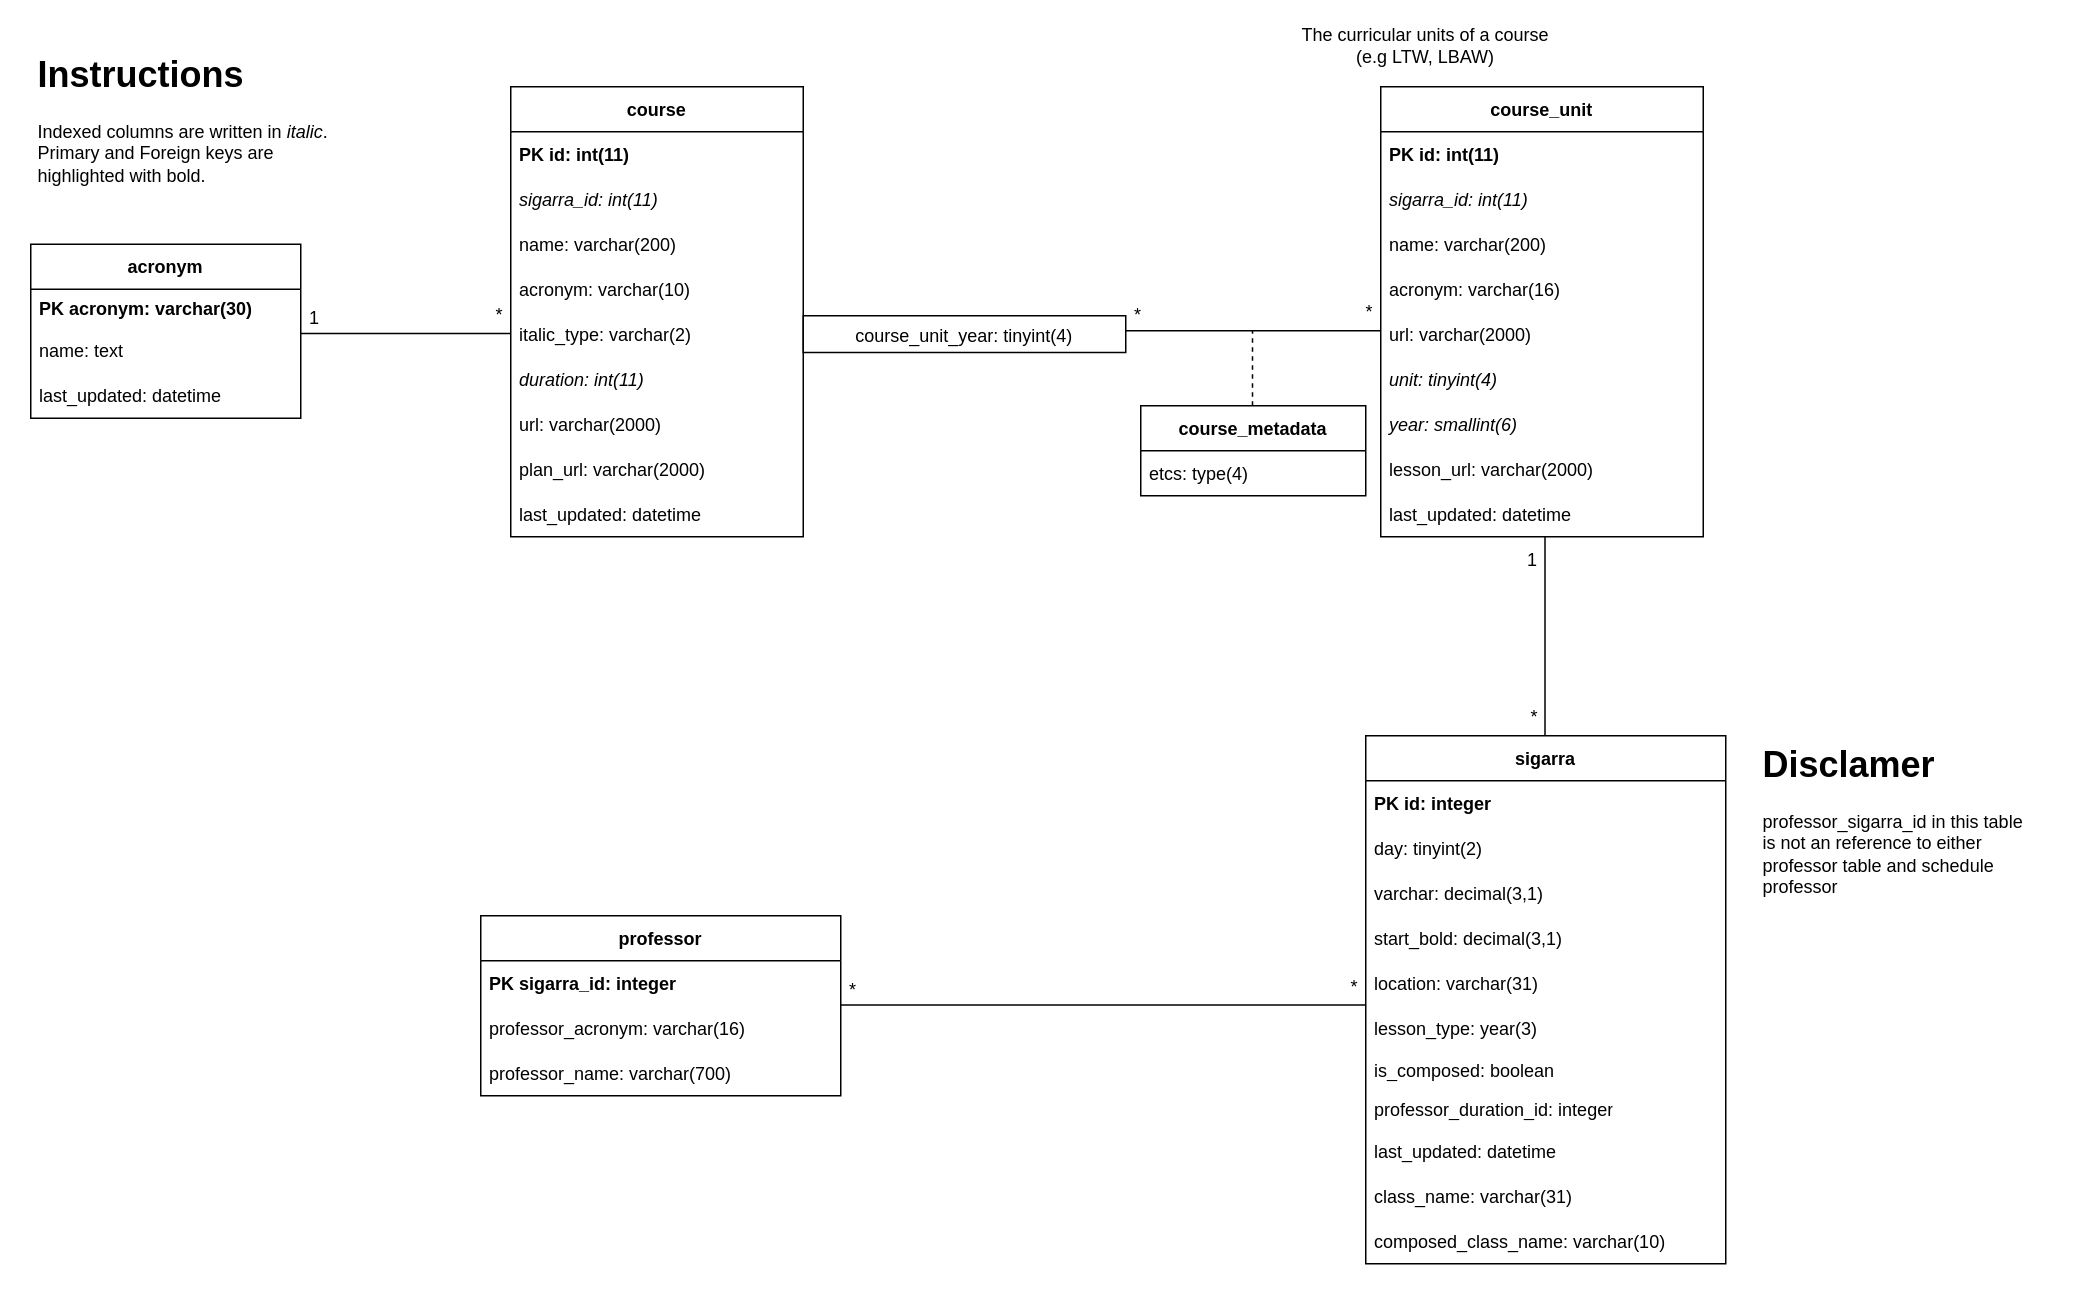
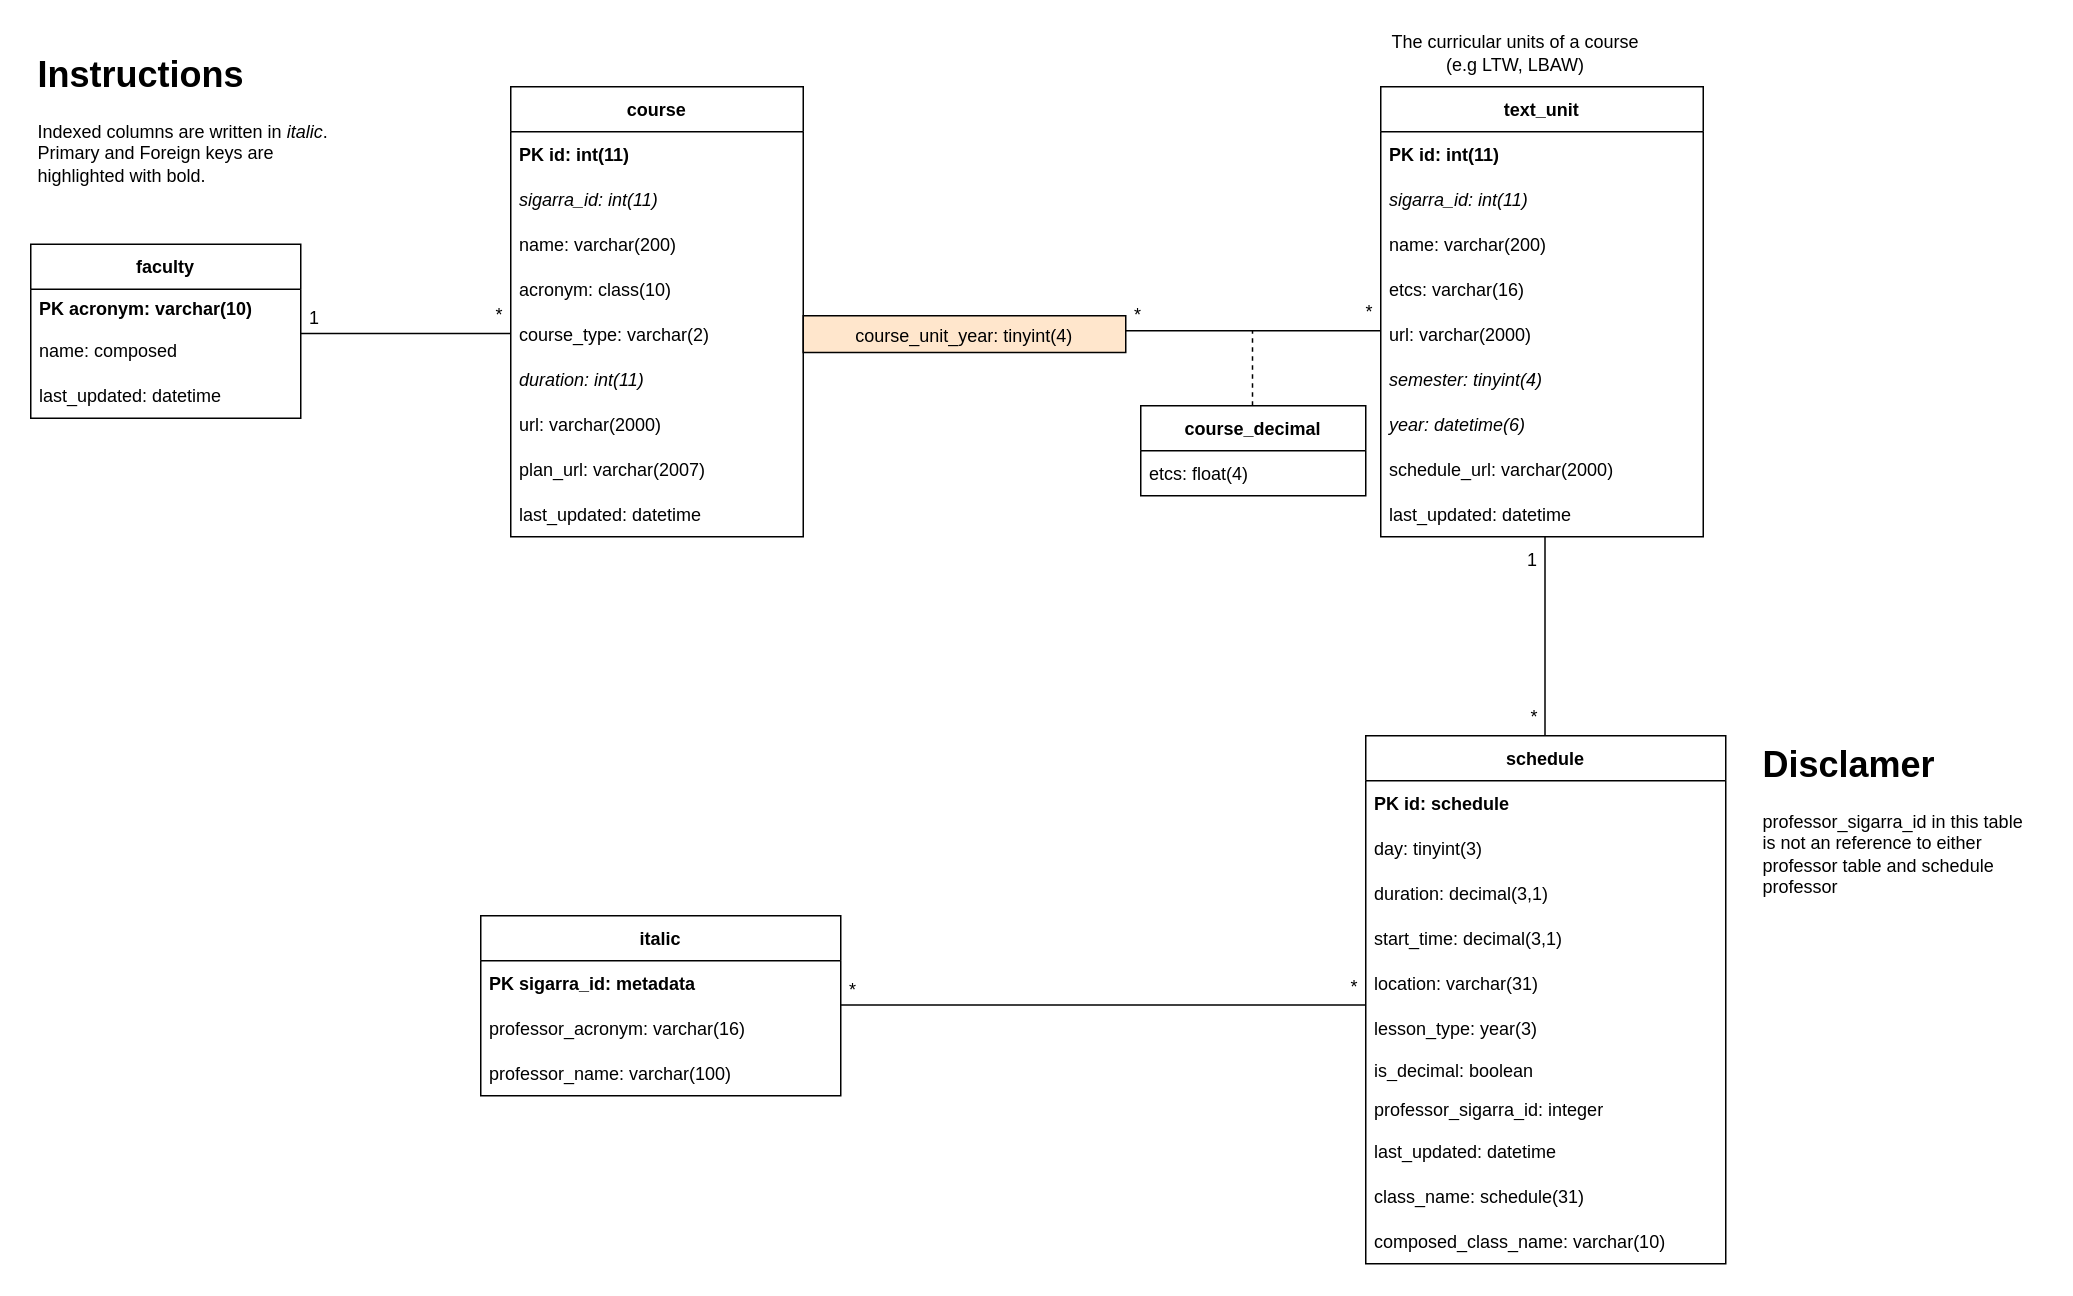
(1426, 46) -> (1516, 53)
(1541, 110) -> (1541, 110)
(165, 267) -> (165, 267)
(615, 290) -> (603, 290)
(1485, 290) -> (1470, 290)
(149, 310) -> (149, 310)
(965, 334) -> (965, 334)
(623, 335) -> (630, 335)
(85, 351) -> (105, 351)
(1458, 380) -> (1480, 380)
(1463, 425) -> (1468, 425)
(1253, 429) -> (1253, 429)
(626, 470) -> (626, 470)
(1506, 470) -> (1516, 470)
(1210, 474) -> (1213, 474)
(1545, 759) -> (1545, 759)
(1433, 804) -> (1438, 804)
(1440, 849) -> (1440, 849)
(1468, 894) -> (1471, 894)
(660, 939) -> (660, 939)
(1481, 939) -> (1481, 939)
(586, 984) -> (593, 984)
(1466, 1072) -> (1456, 1072)
(625, 1074) -> (625, 1074)
(1514, 1111) -> (1509, 1111)
(1483, 1197) -> (1486, 1197)
